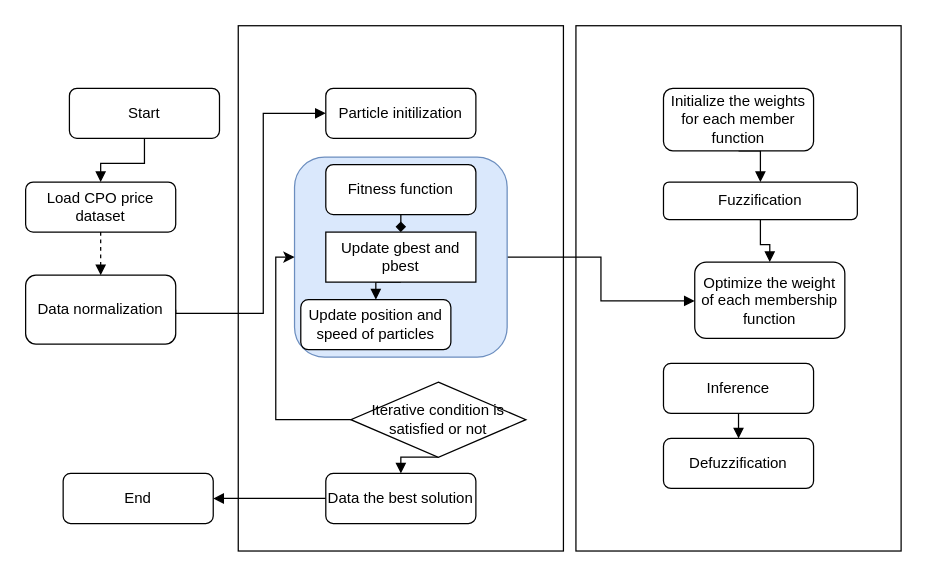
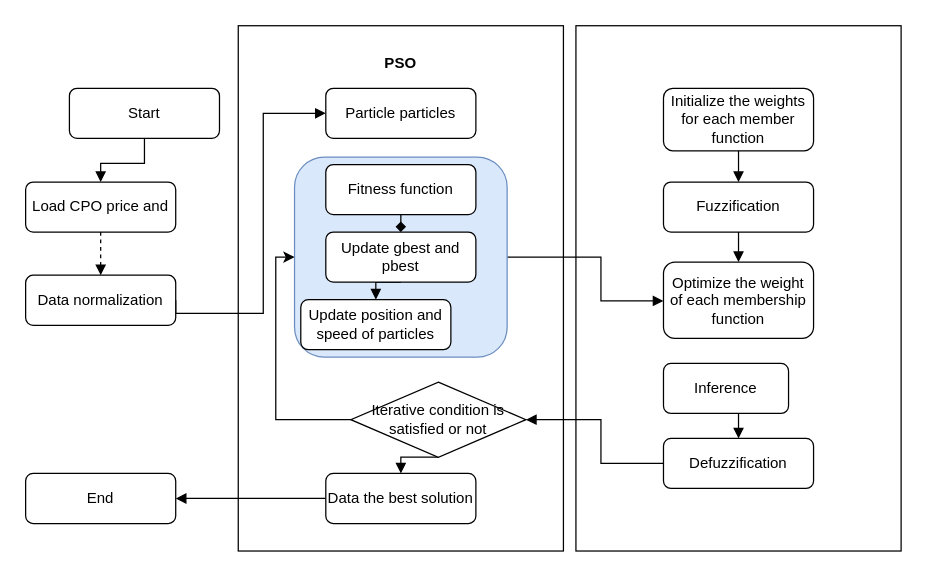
none -> (401, 63)
(401, 113) -> (401, 113)
(760, 201) -> (738, 207)
(101, 207) -> (101, 207)
(401, 257) -> (401, 257)
(769, 300) -> (738, 300)
(101, 309) -> (101, 300)
(738, 388) -> (726, 388)
none -> (601, 441)
(138, 498) -> (101, 498)
